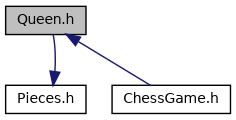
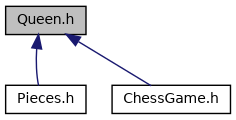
(55, 53) -> (36, 67)
